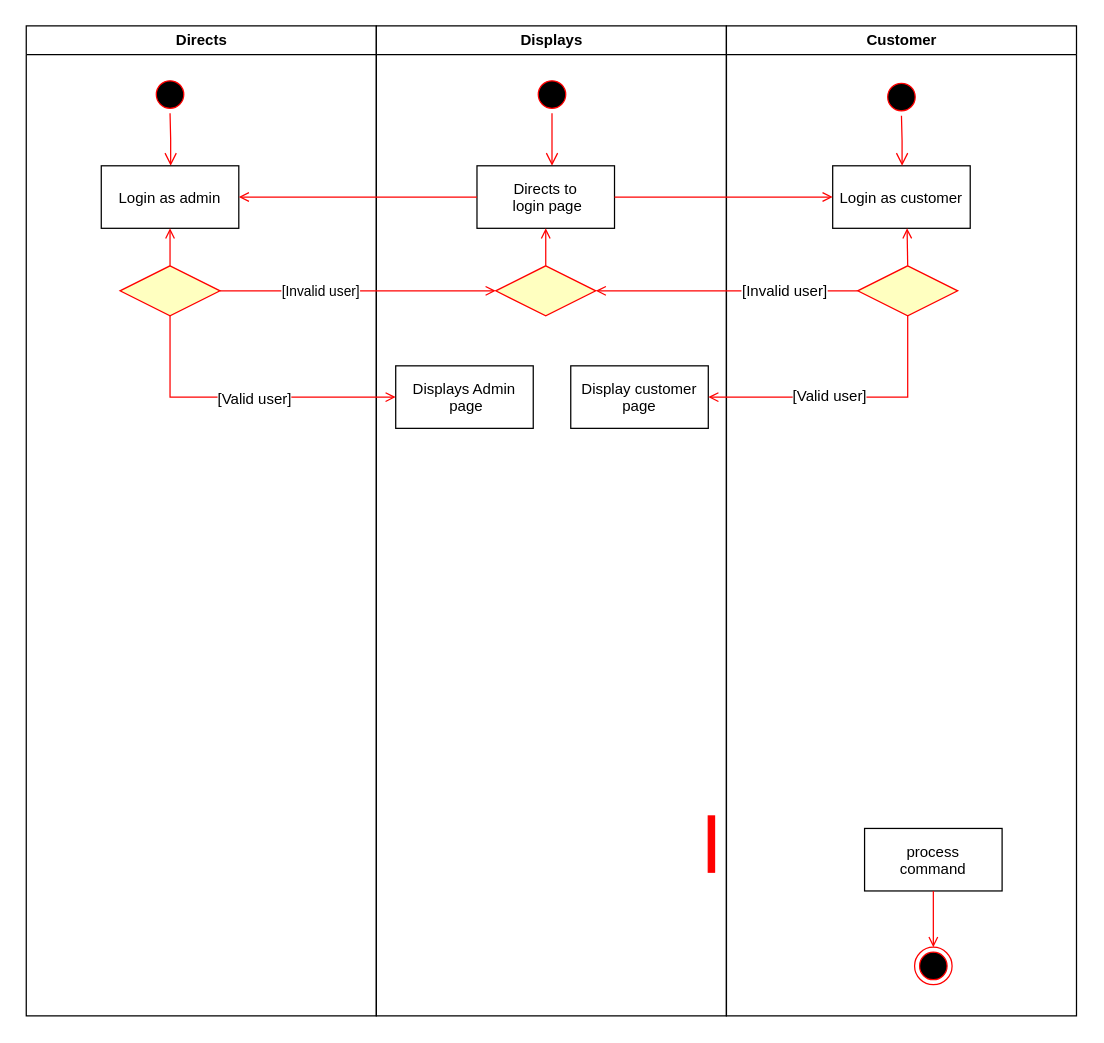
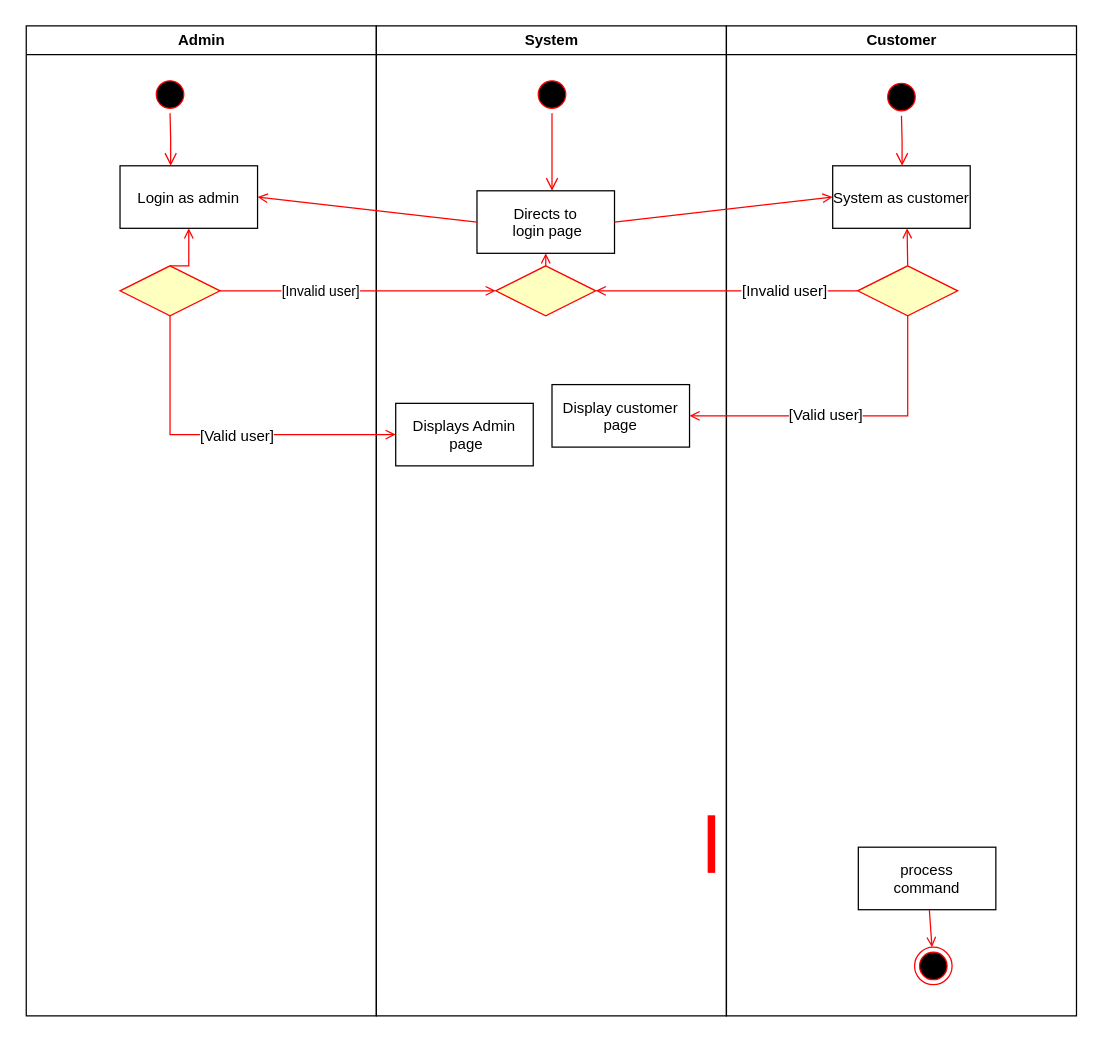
(202, 41) -> (202, 41)
(552, 41) -> (552, 41)
(170, 197) -> (189, 197)
(546, 197) -> (546, 222)
(901, 198) -> (901, 198)
(464, 397) -> (464, 434)
(639, 397) -> (621, 416)
(933, 859) -> (927, 878)
